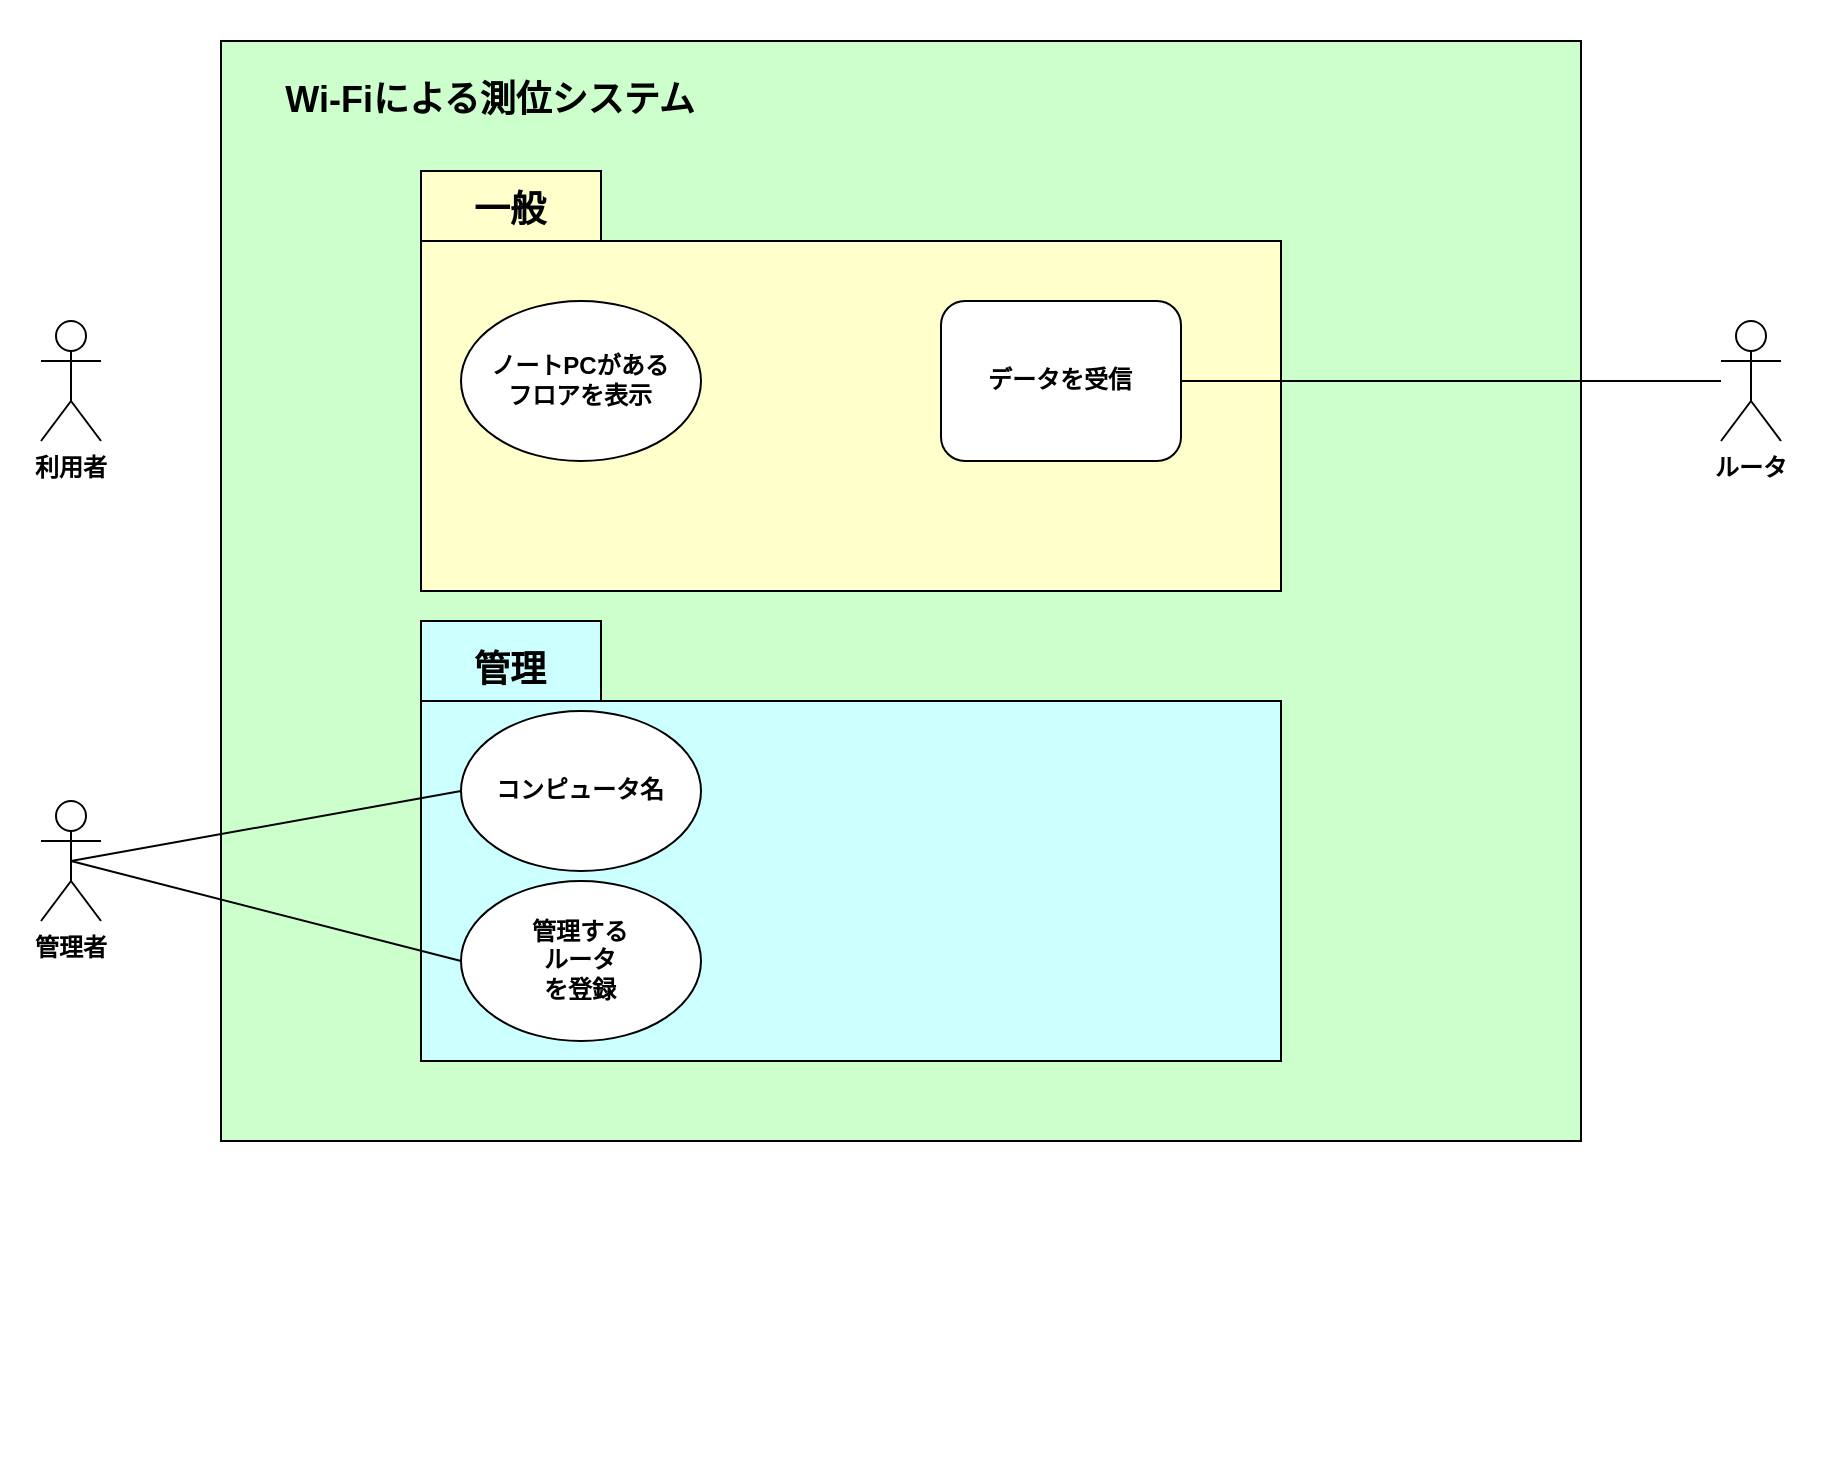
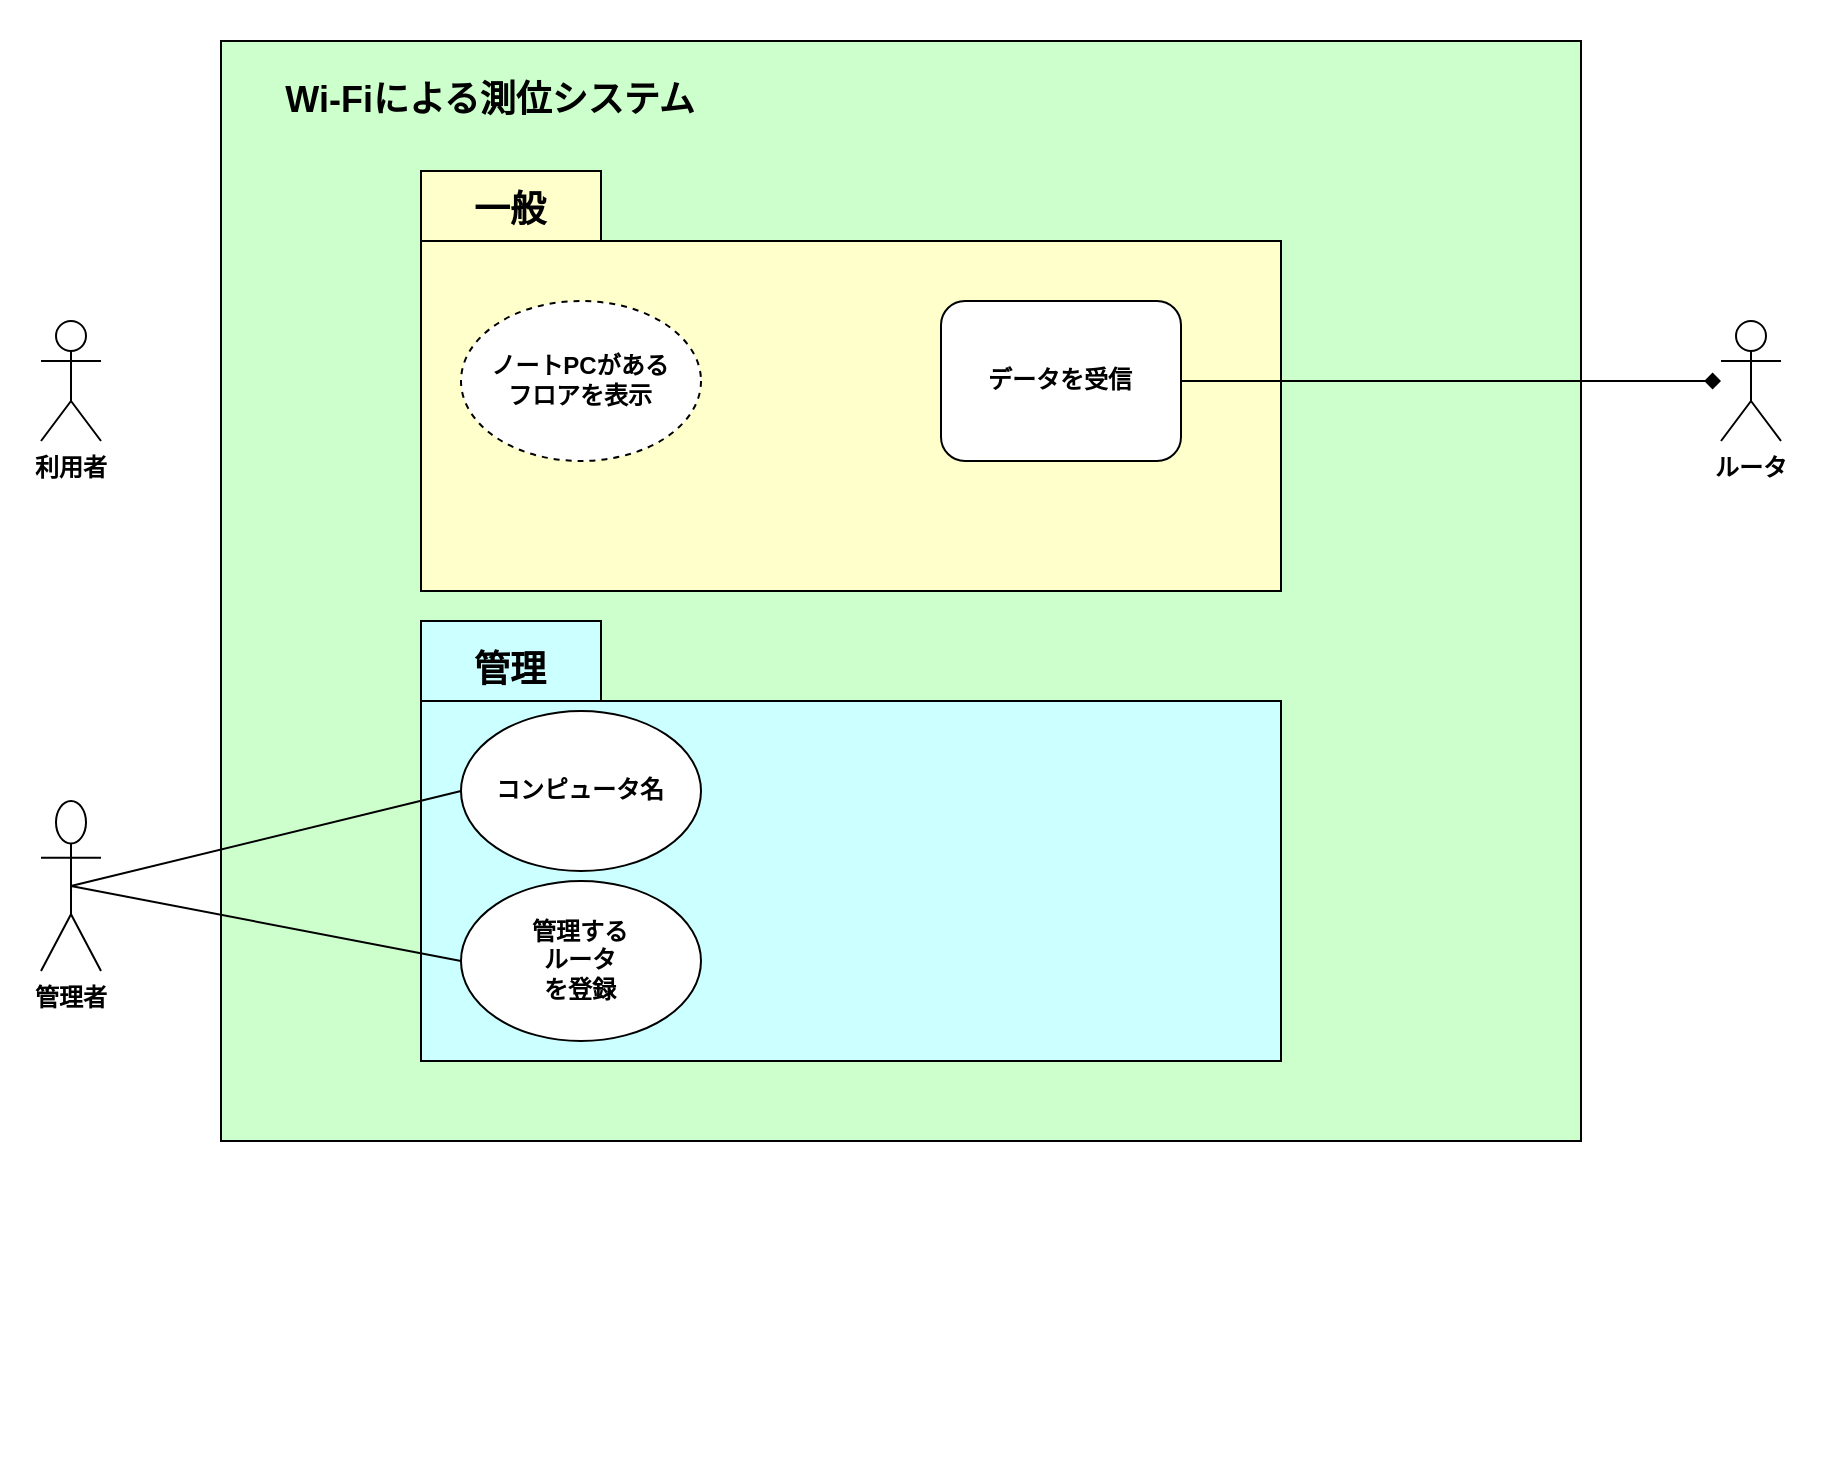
(581, 381) -> (581, 381)
(1712, 381) -> (1705, 381)
(71, 861) -> (71, 886)
